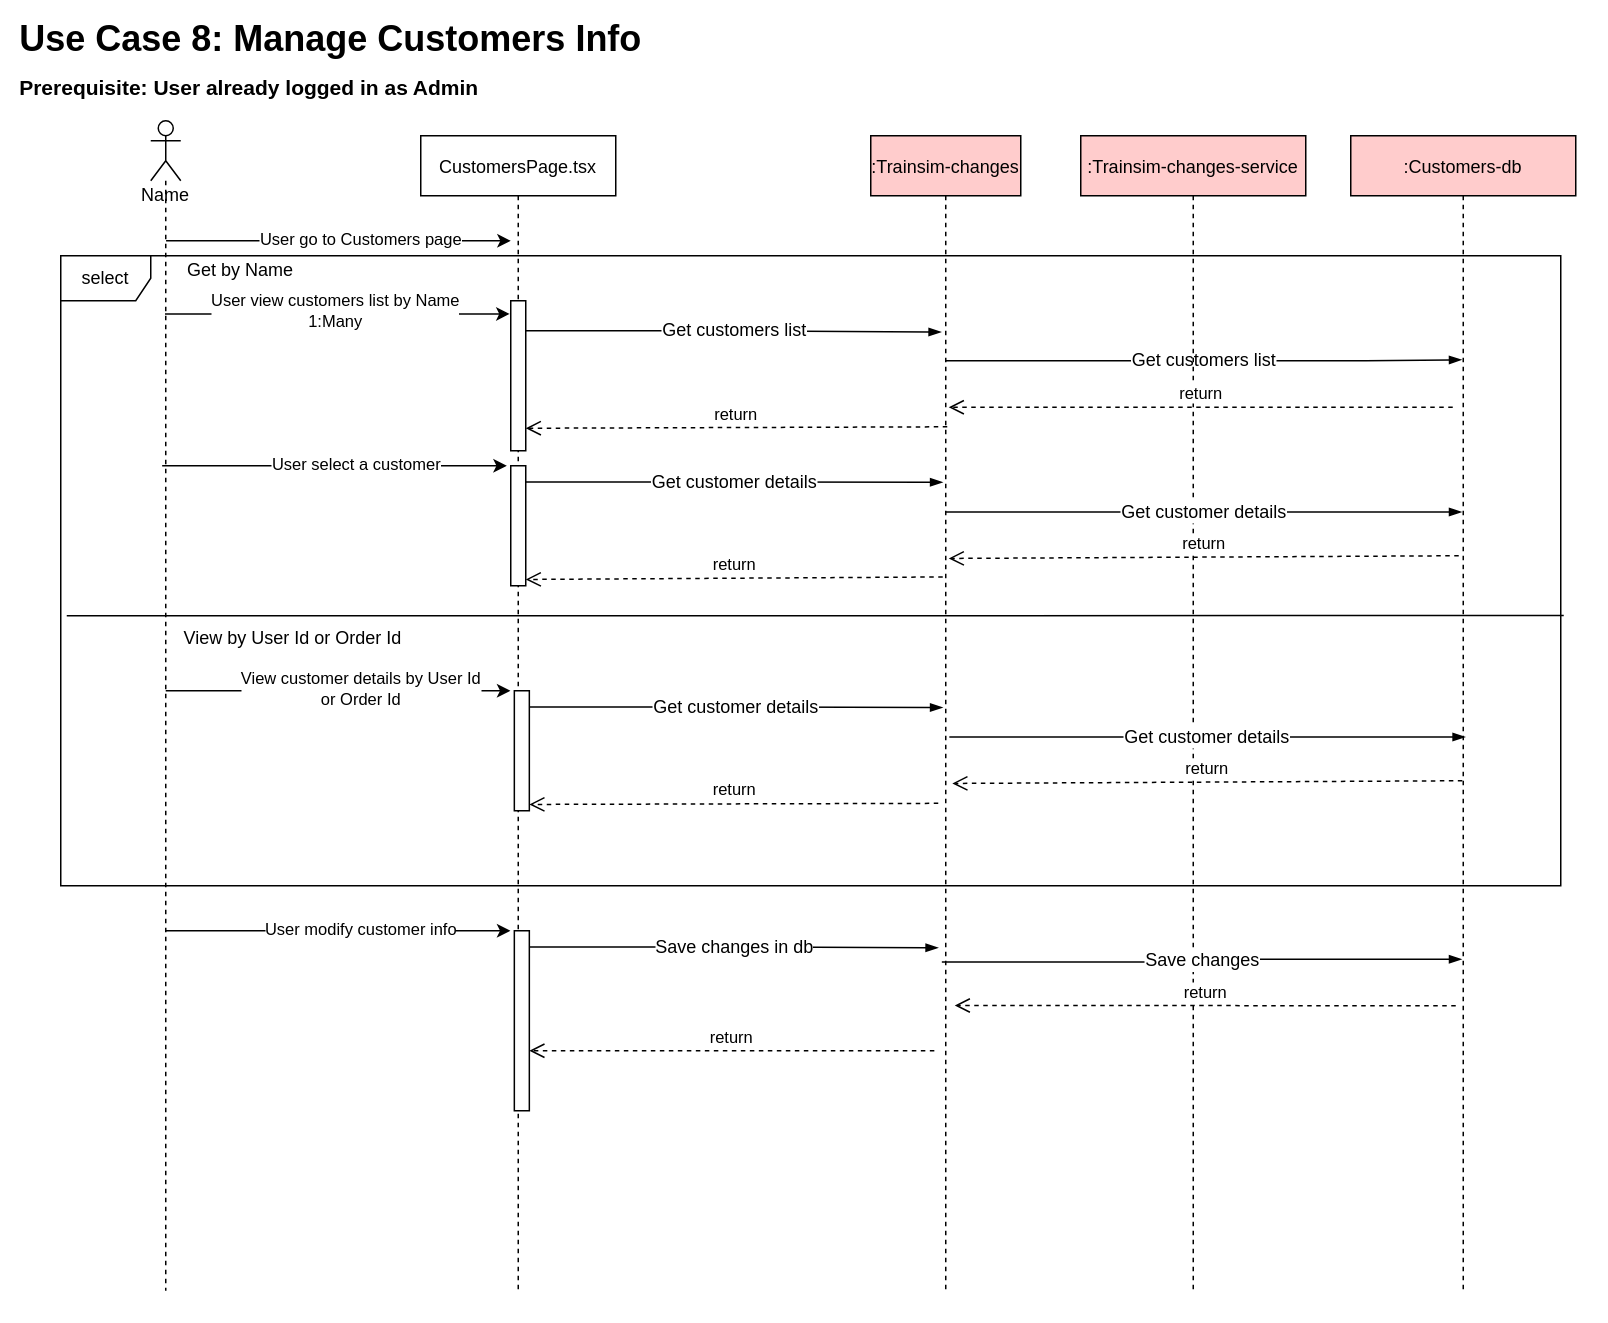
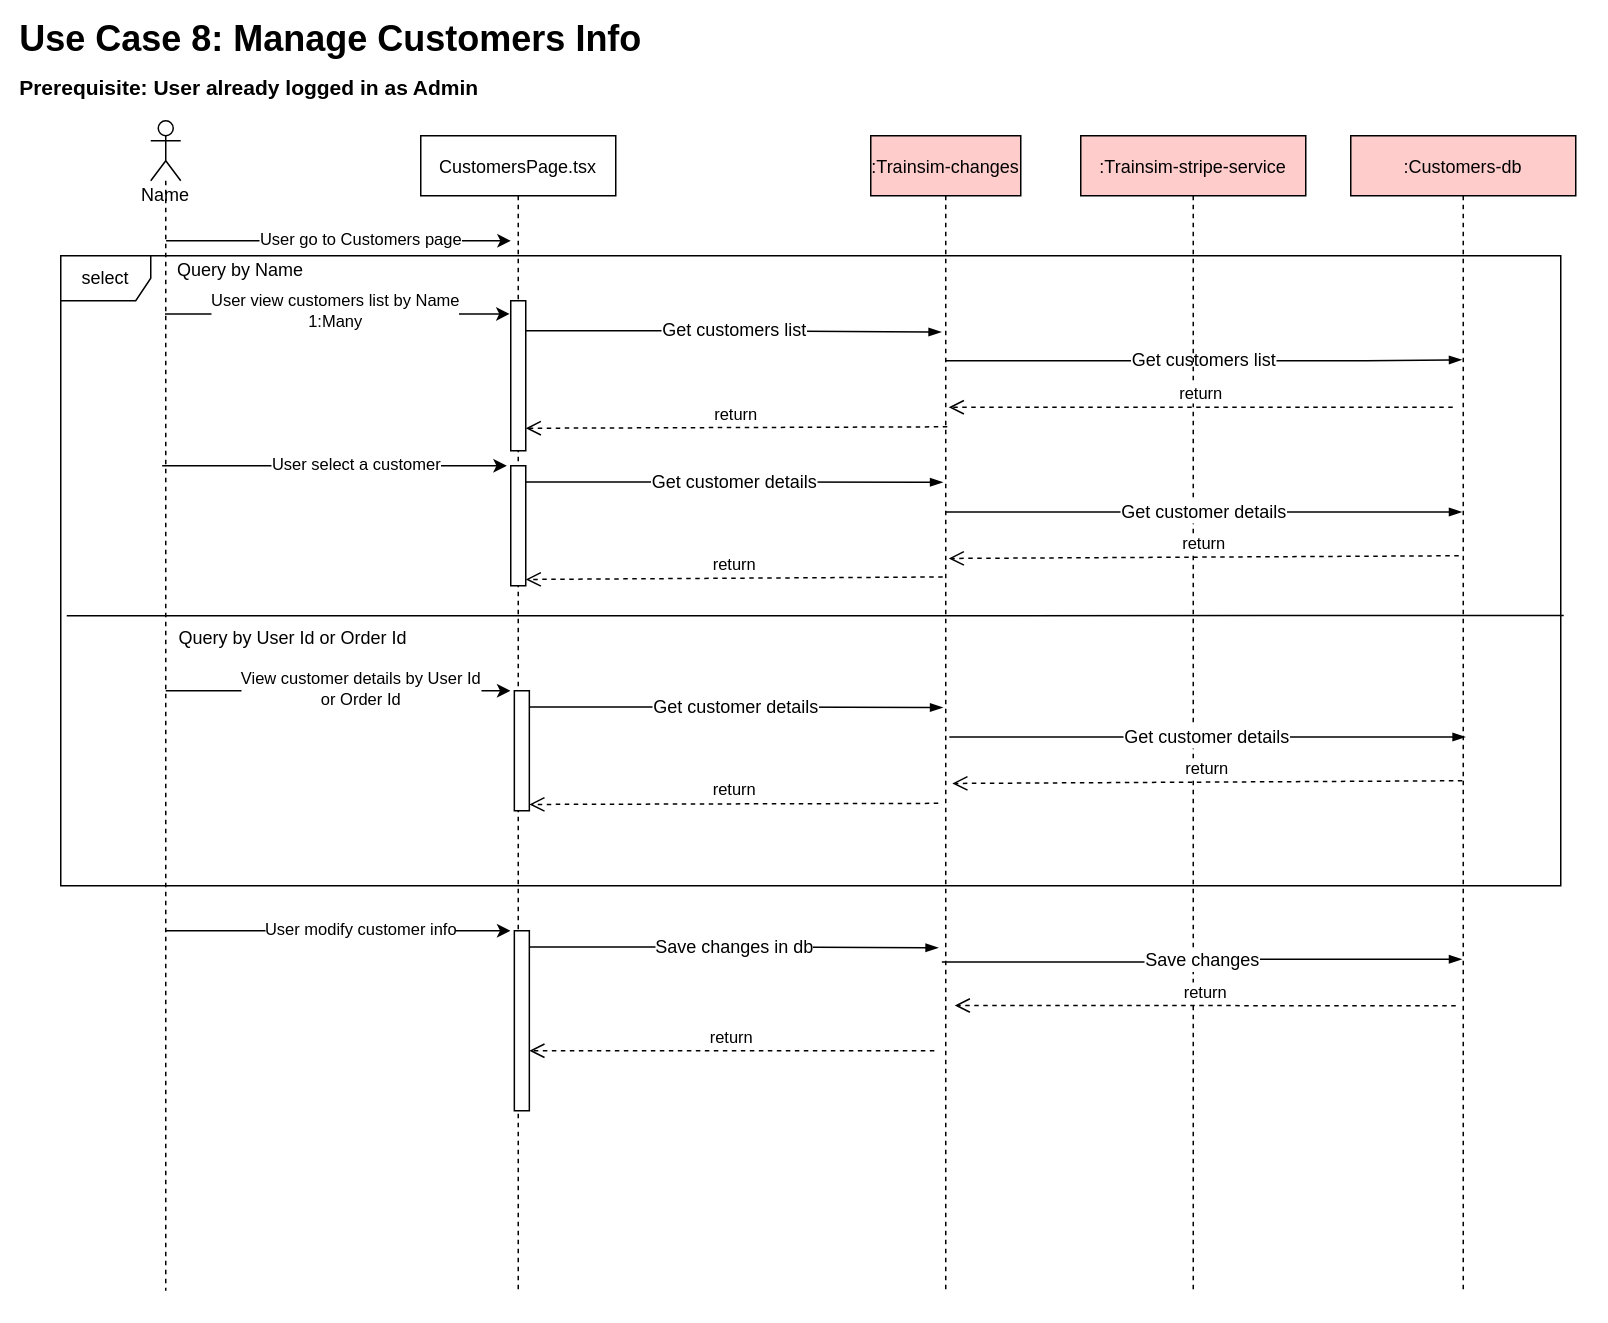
(1193, 167) -> (1193, 167)
(241, 271) -> (241, 271)
(293, 638) -> (293, 638)
